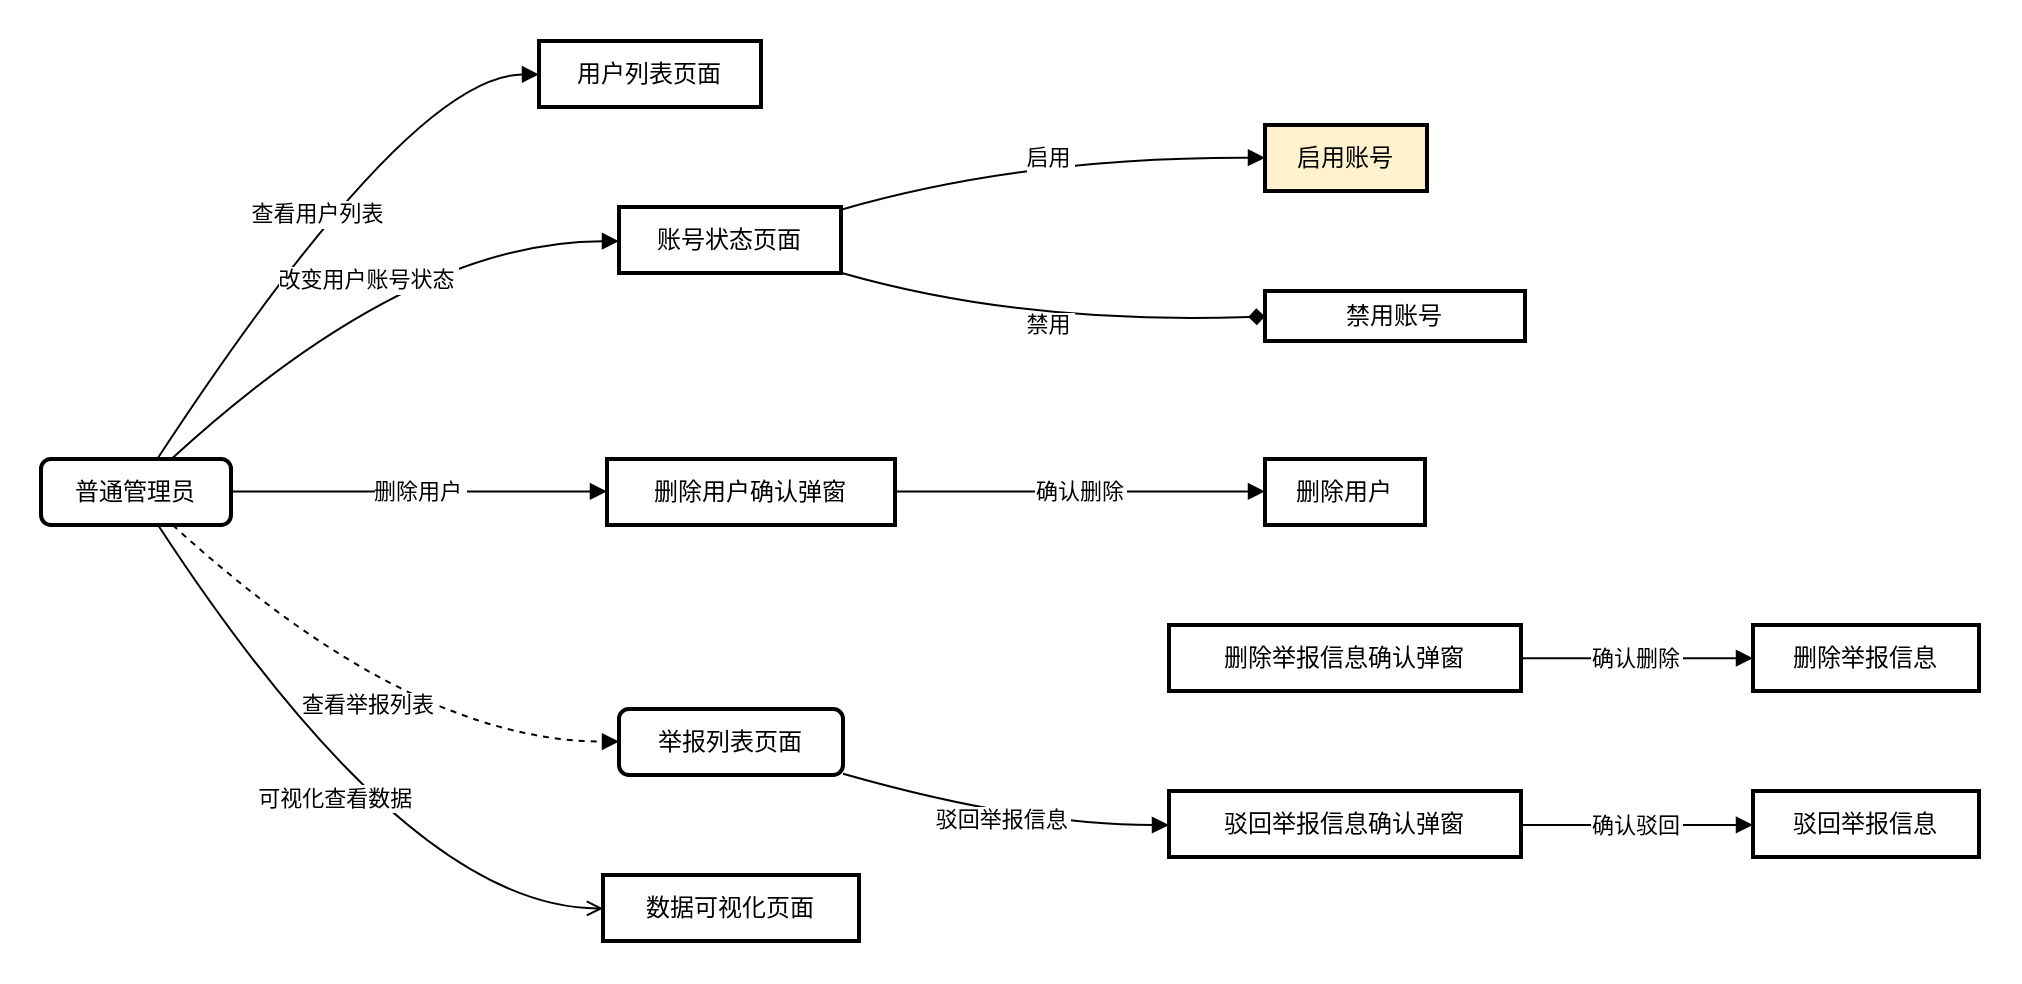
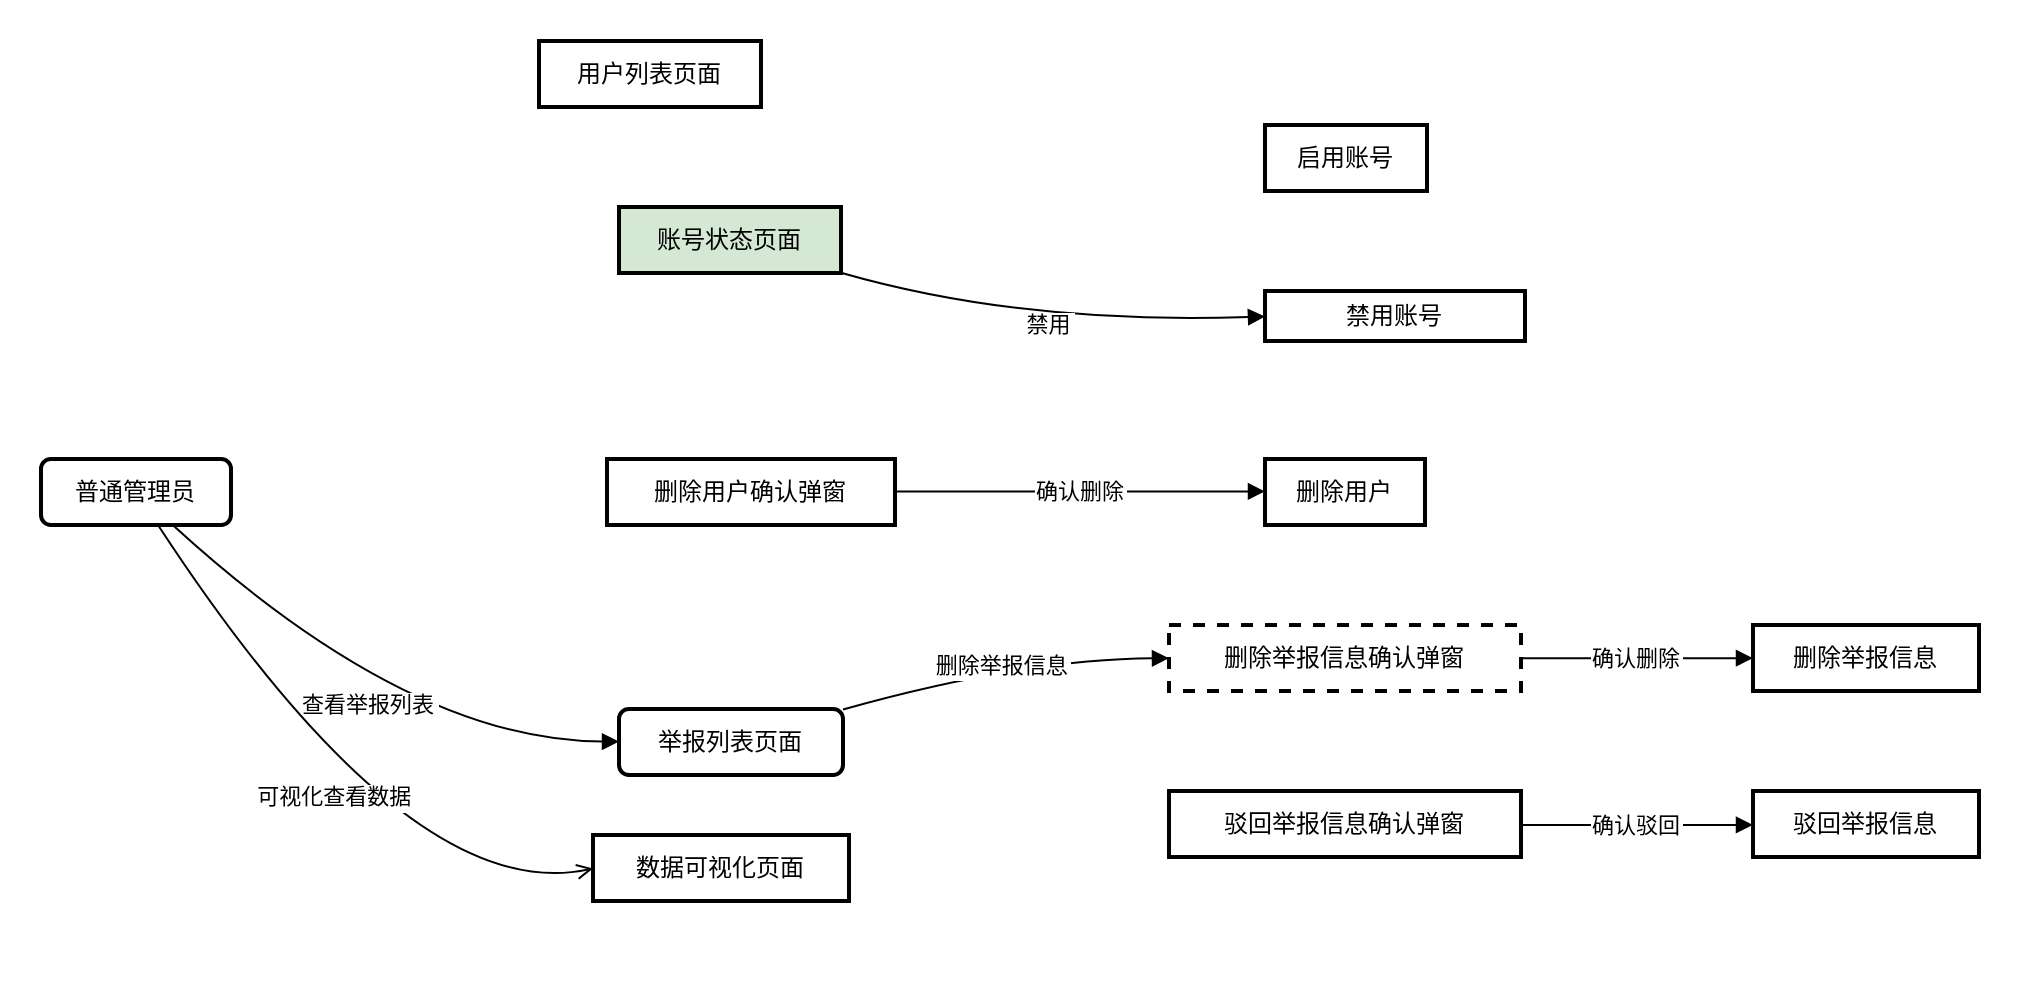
(1346, 158) -> (1346, 158)
(1147, 160) -> none
(730, 240) -> (730, 240)
(1248, 317) -> (1247, 317)
(238, 341) -> none
(280, 369) -> none
(412, 491) -> none
(285, 617) -> (285, 617)
(1345, 658) -> (1345, 658)
none -> (1076, 663)
(995, 809) -> none
(731, 908) -> (721, 868)
